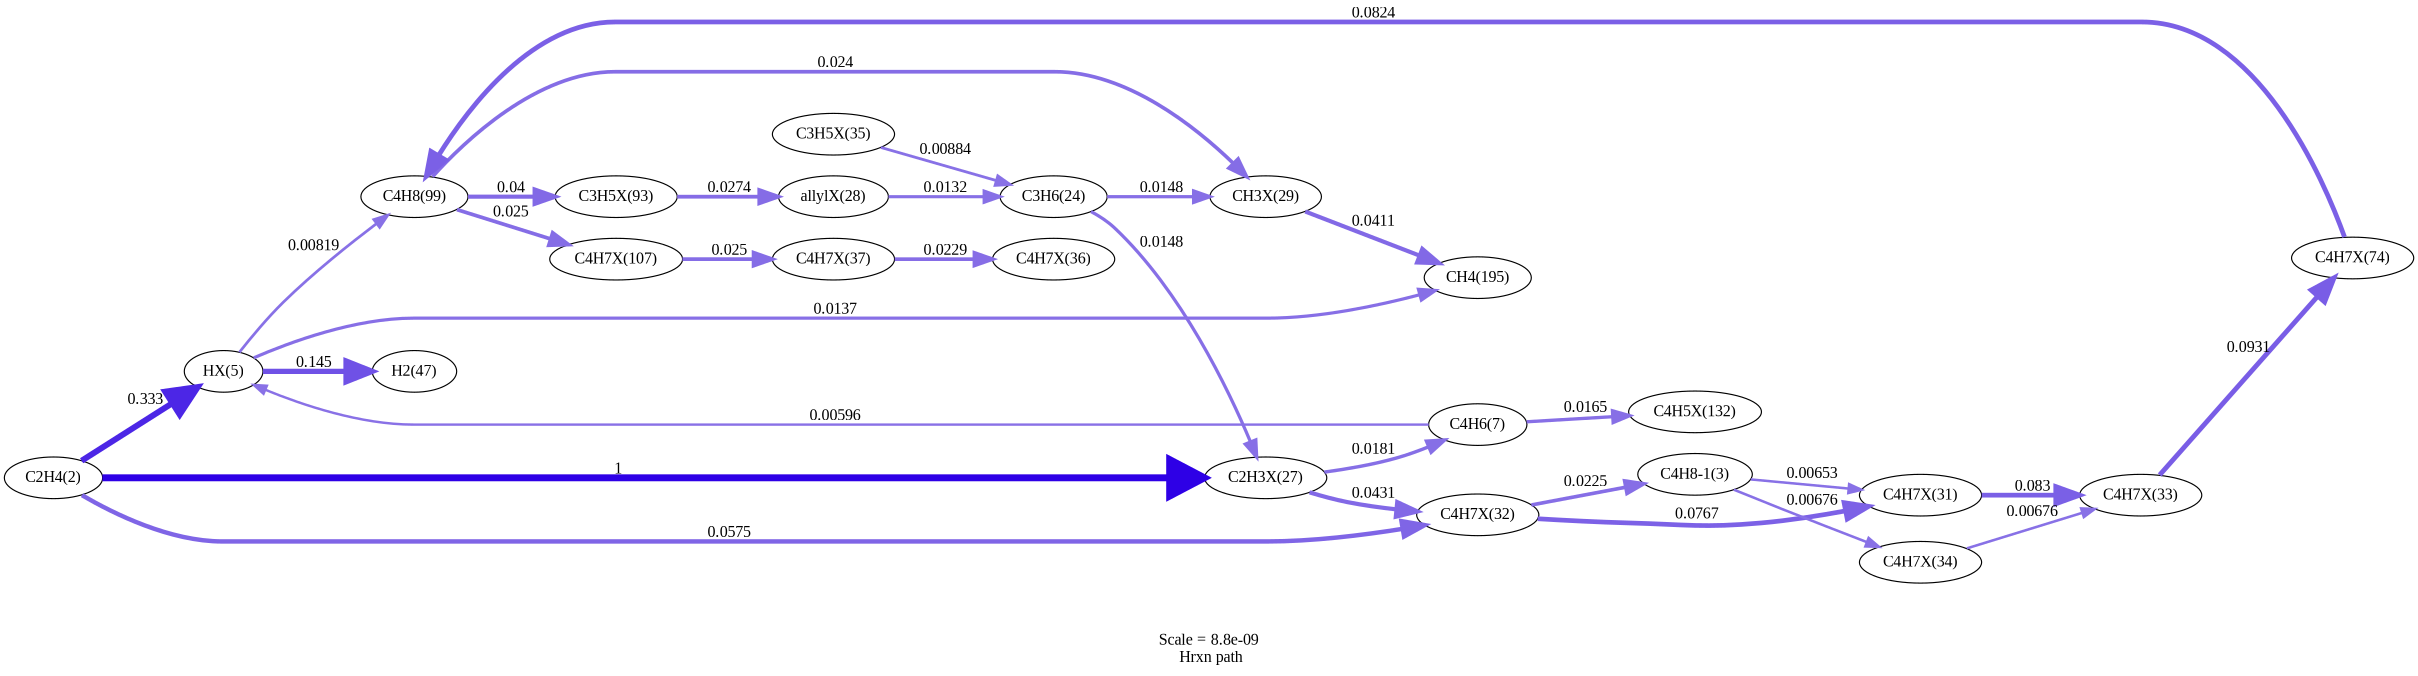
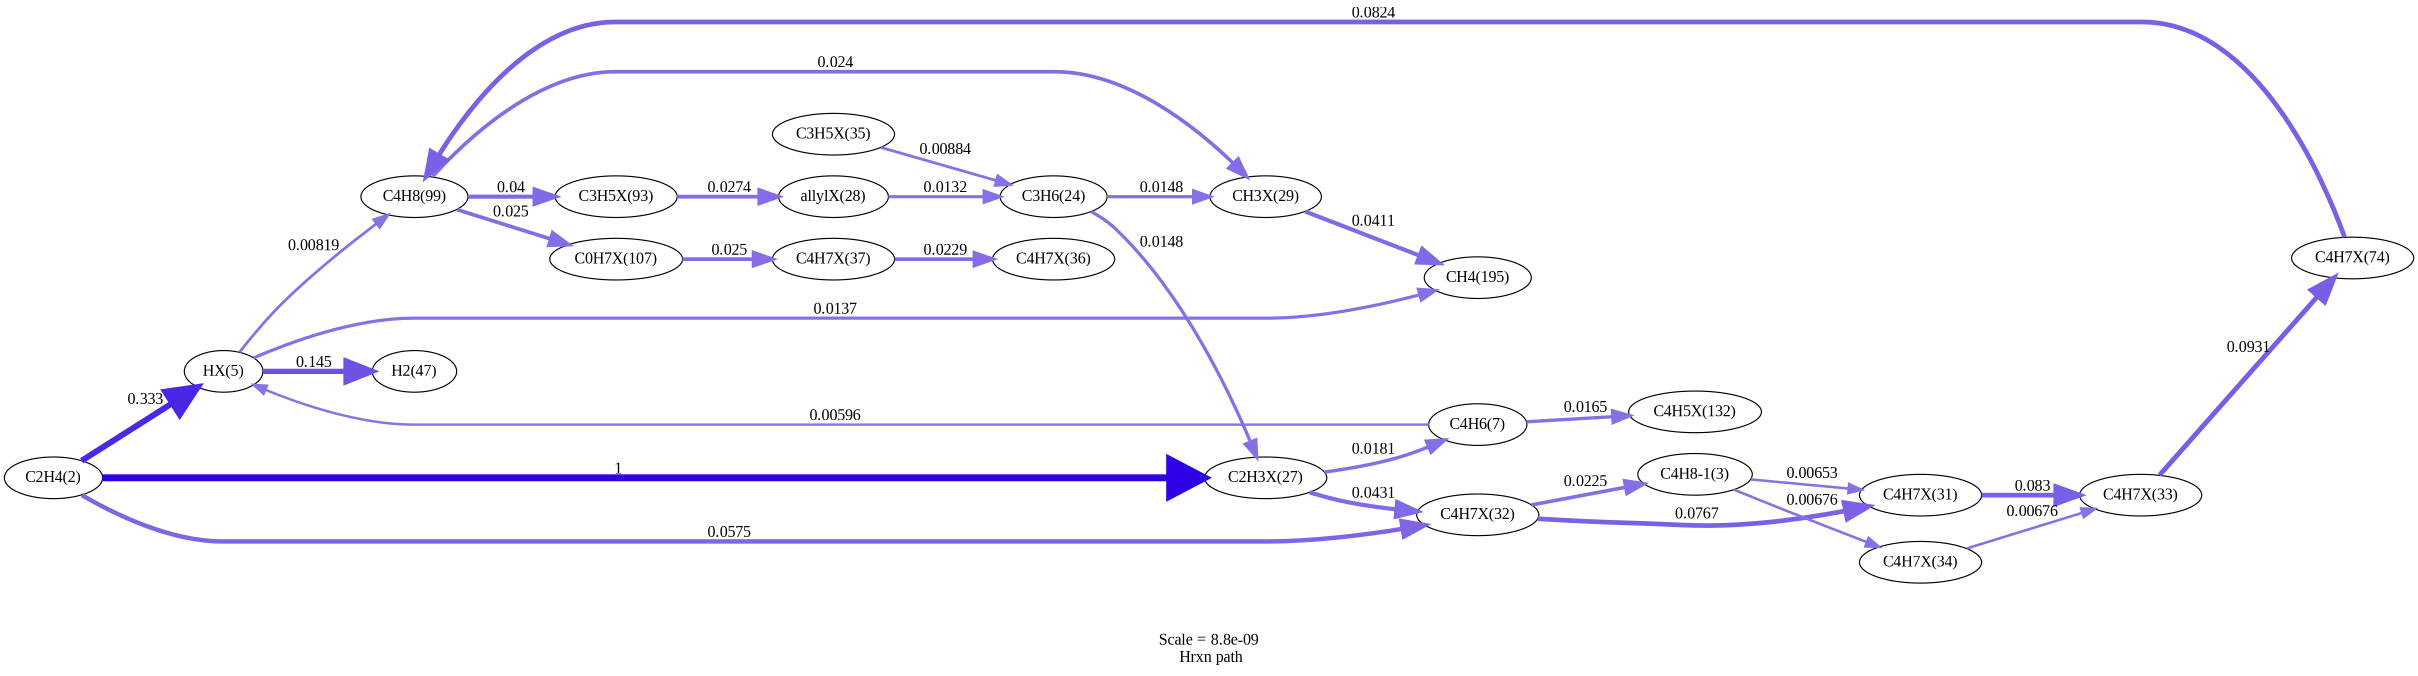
(616, 259) -> (616, 259)
